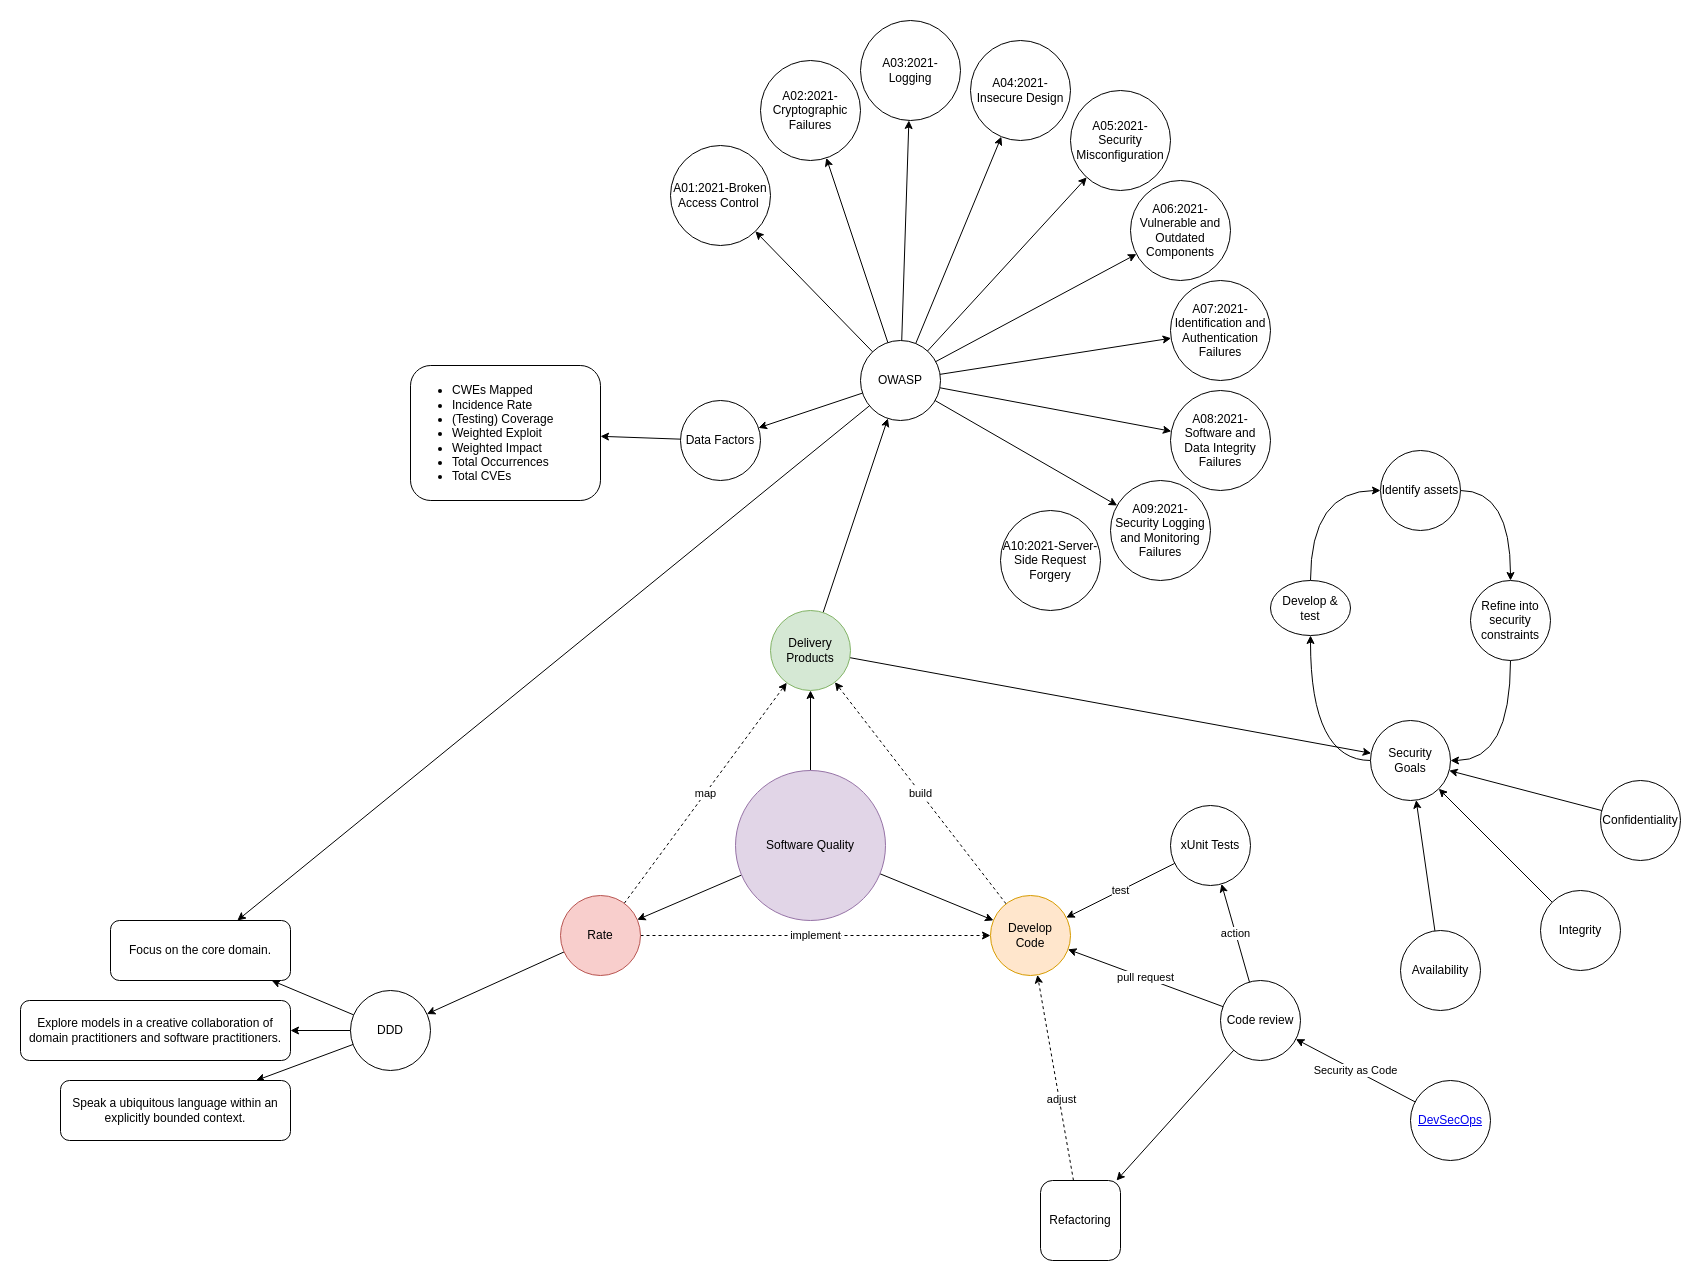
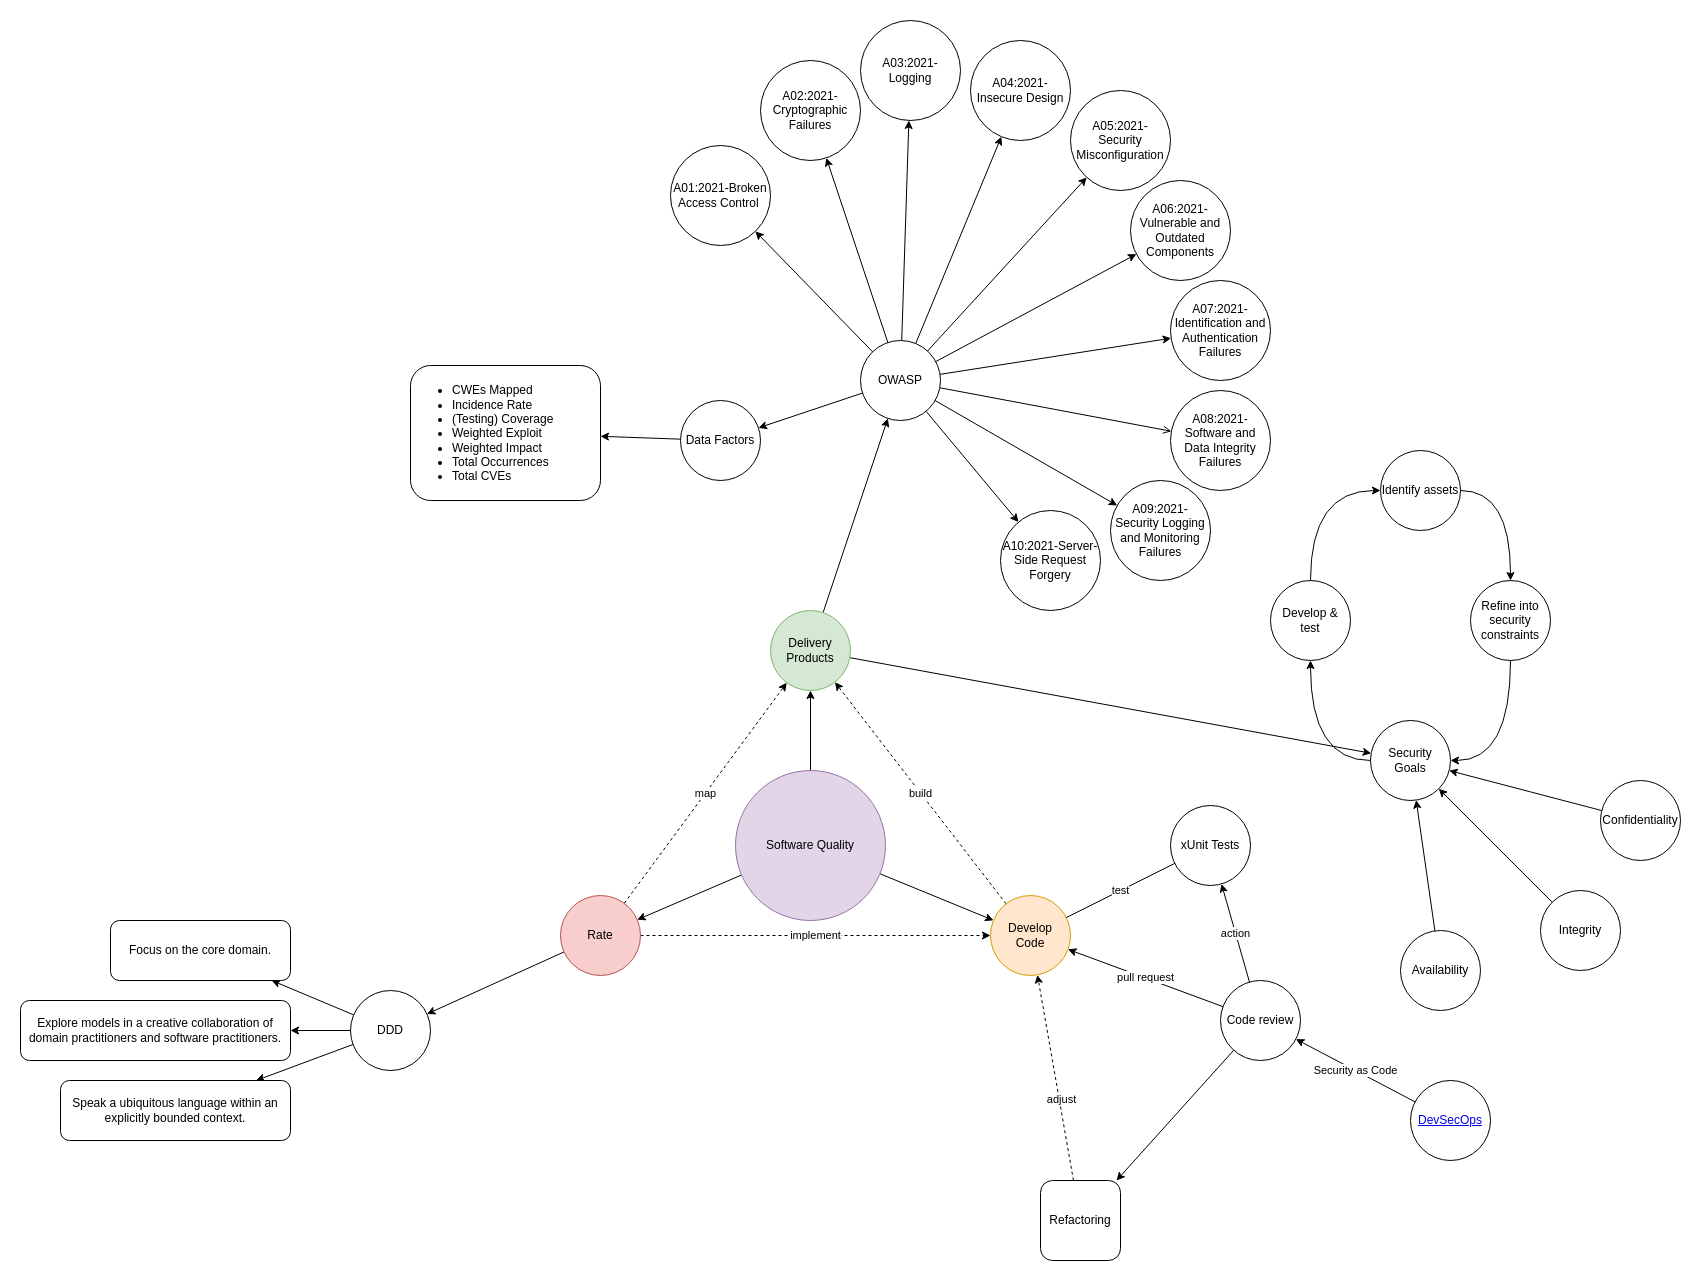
(1163, 430) -> (1164, 430)
(1311, 608) -> (1311, 621)
(556, 661) -> (970, 464)
(1074, 914) -> (1071, 915)
